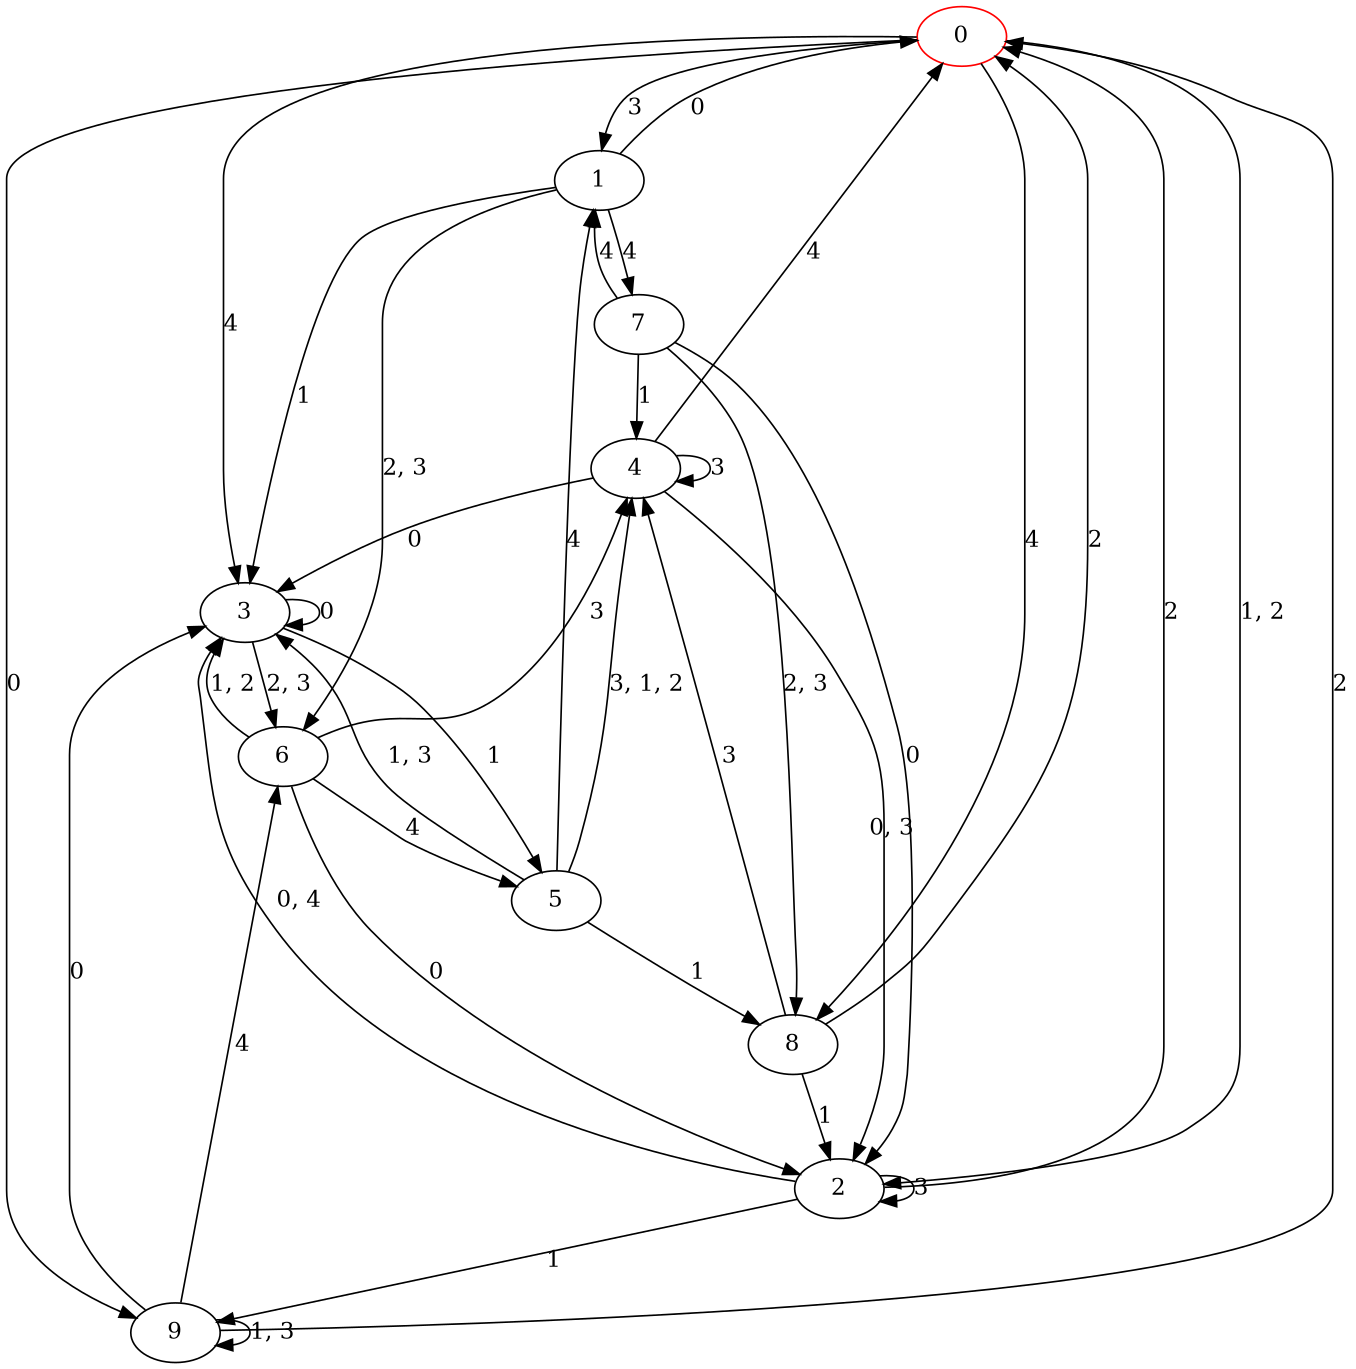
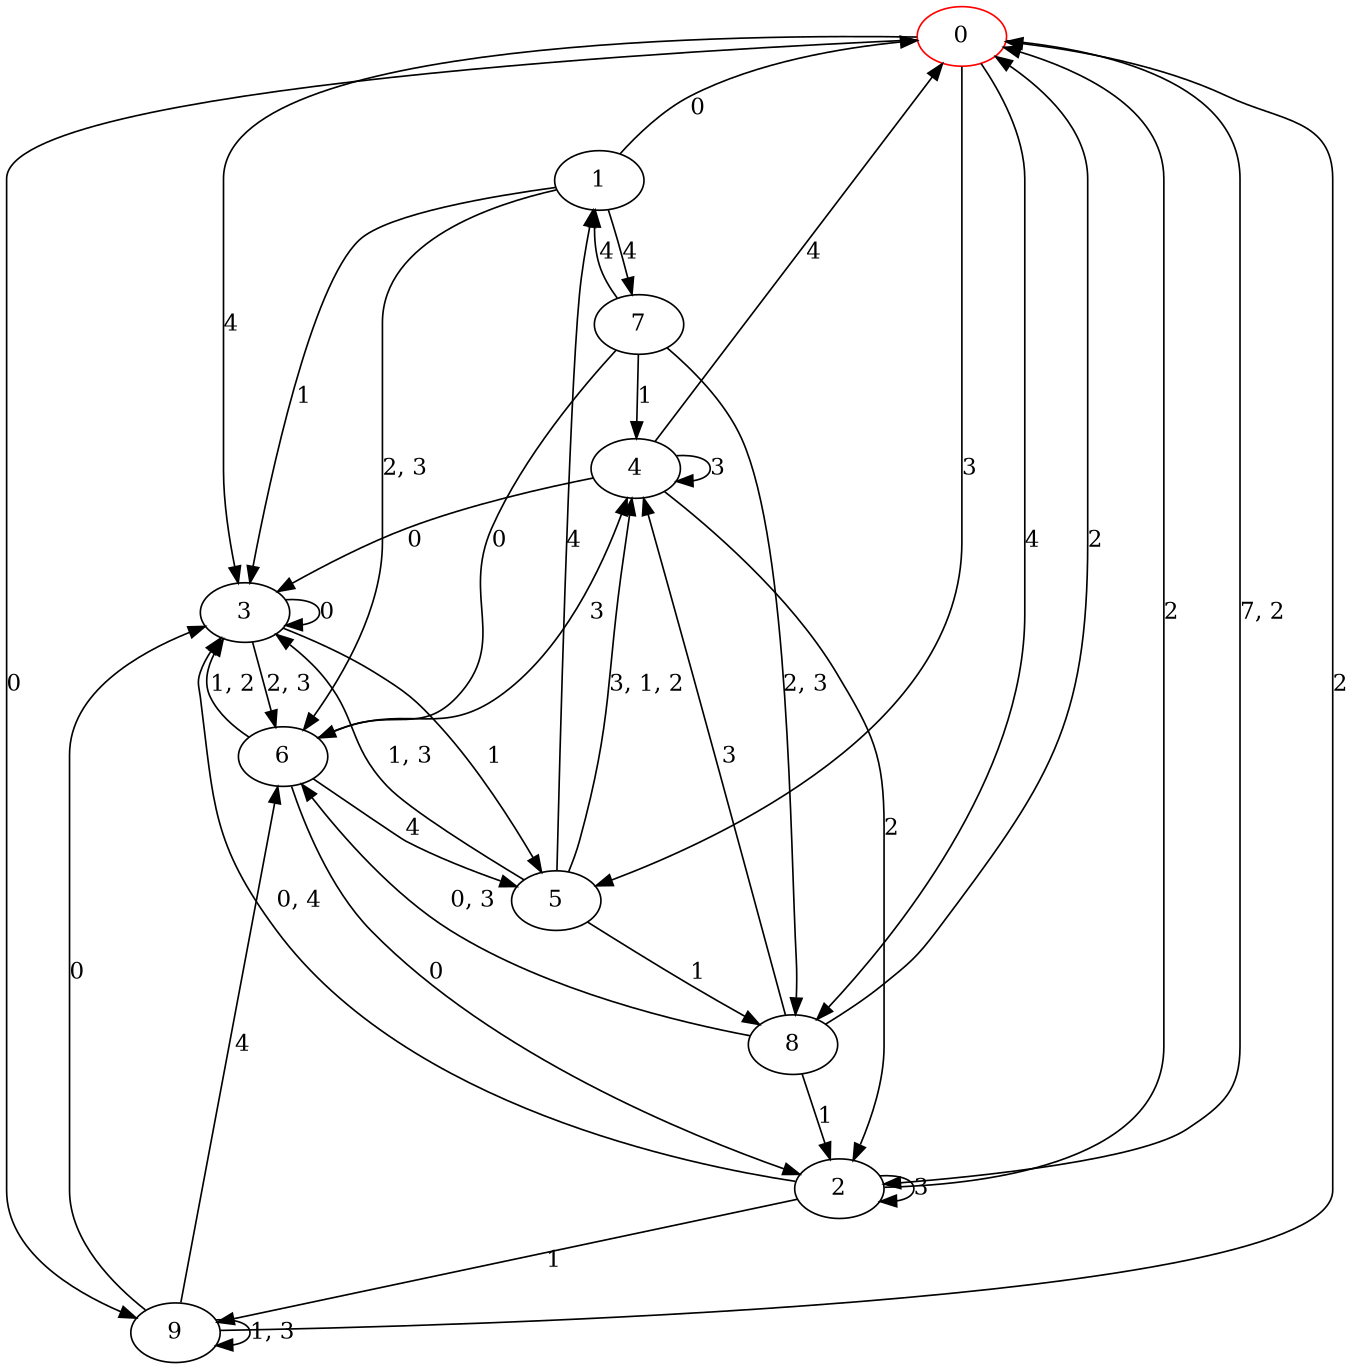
(739, 60) -> (959, 561)
(1263, 613) -> (1263, 613)
(894, 715) -> (481, 572)
(892, 829) -> (892, 829)
none -> (506, 960)
